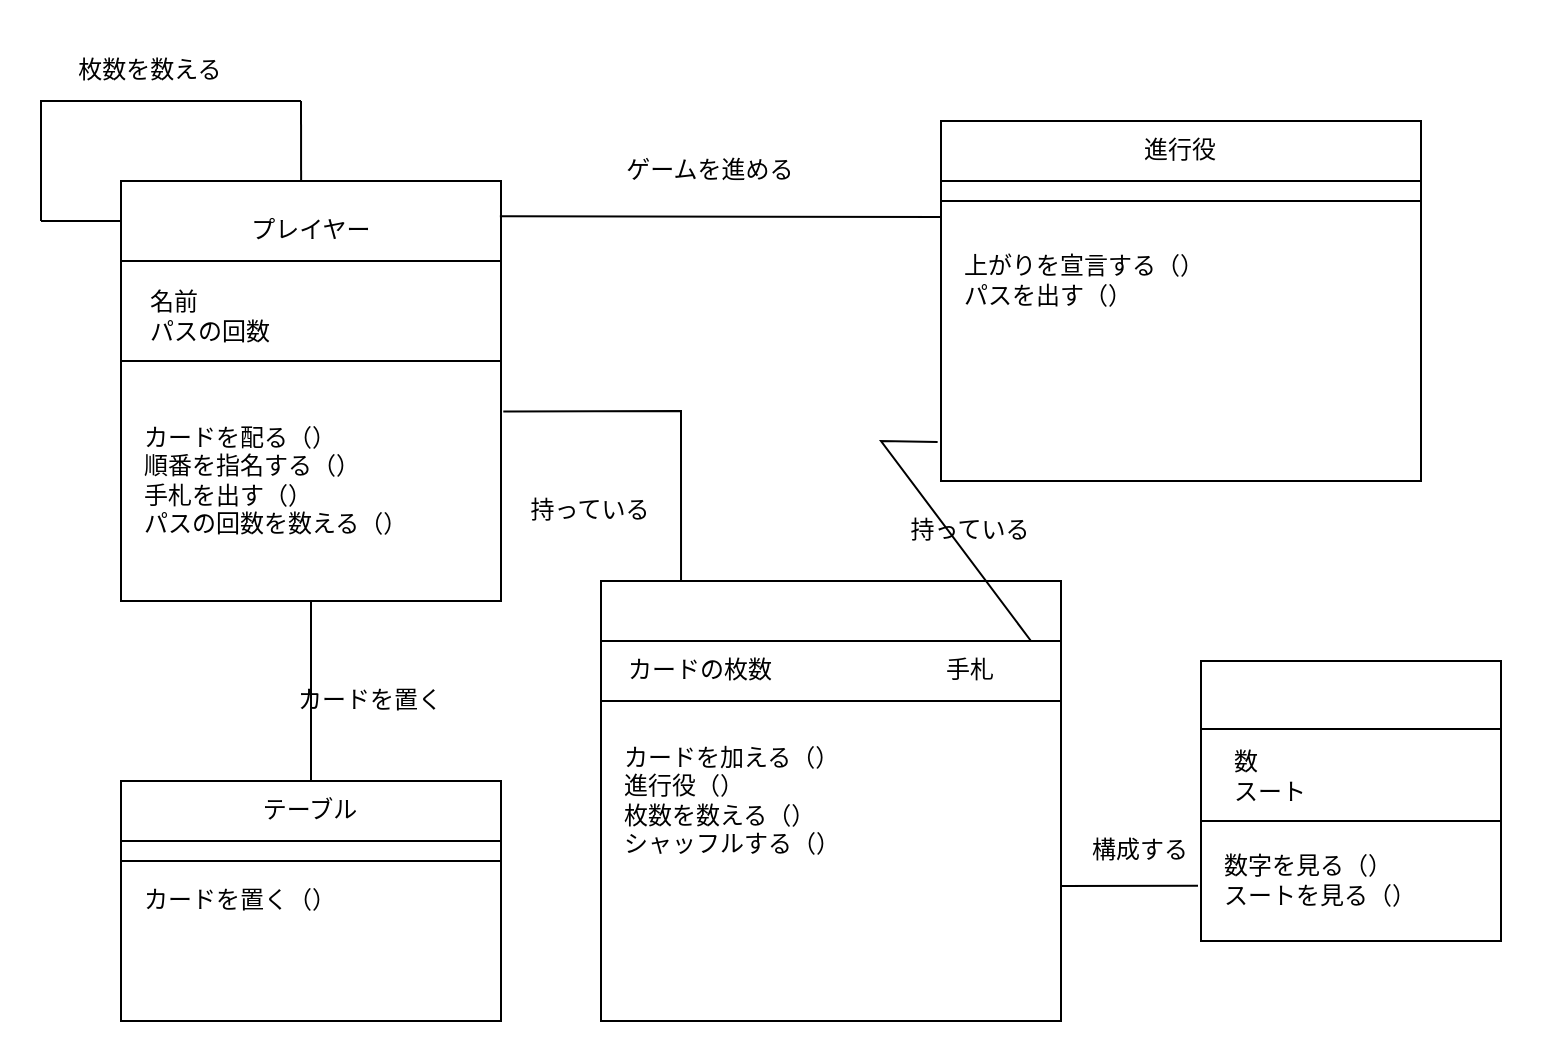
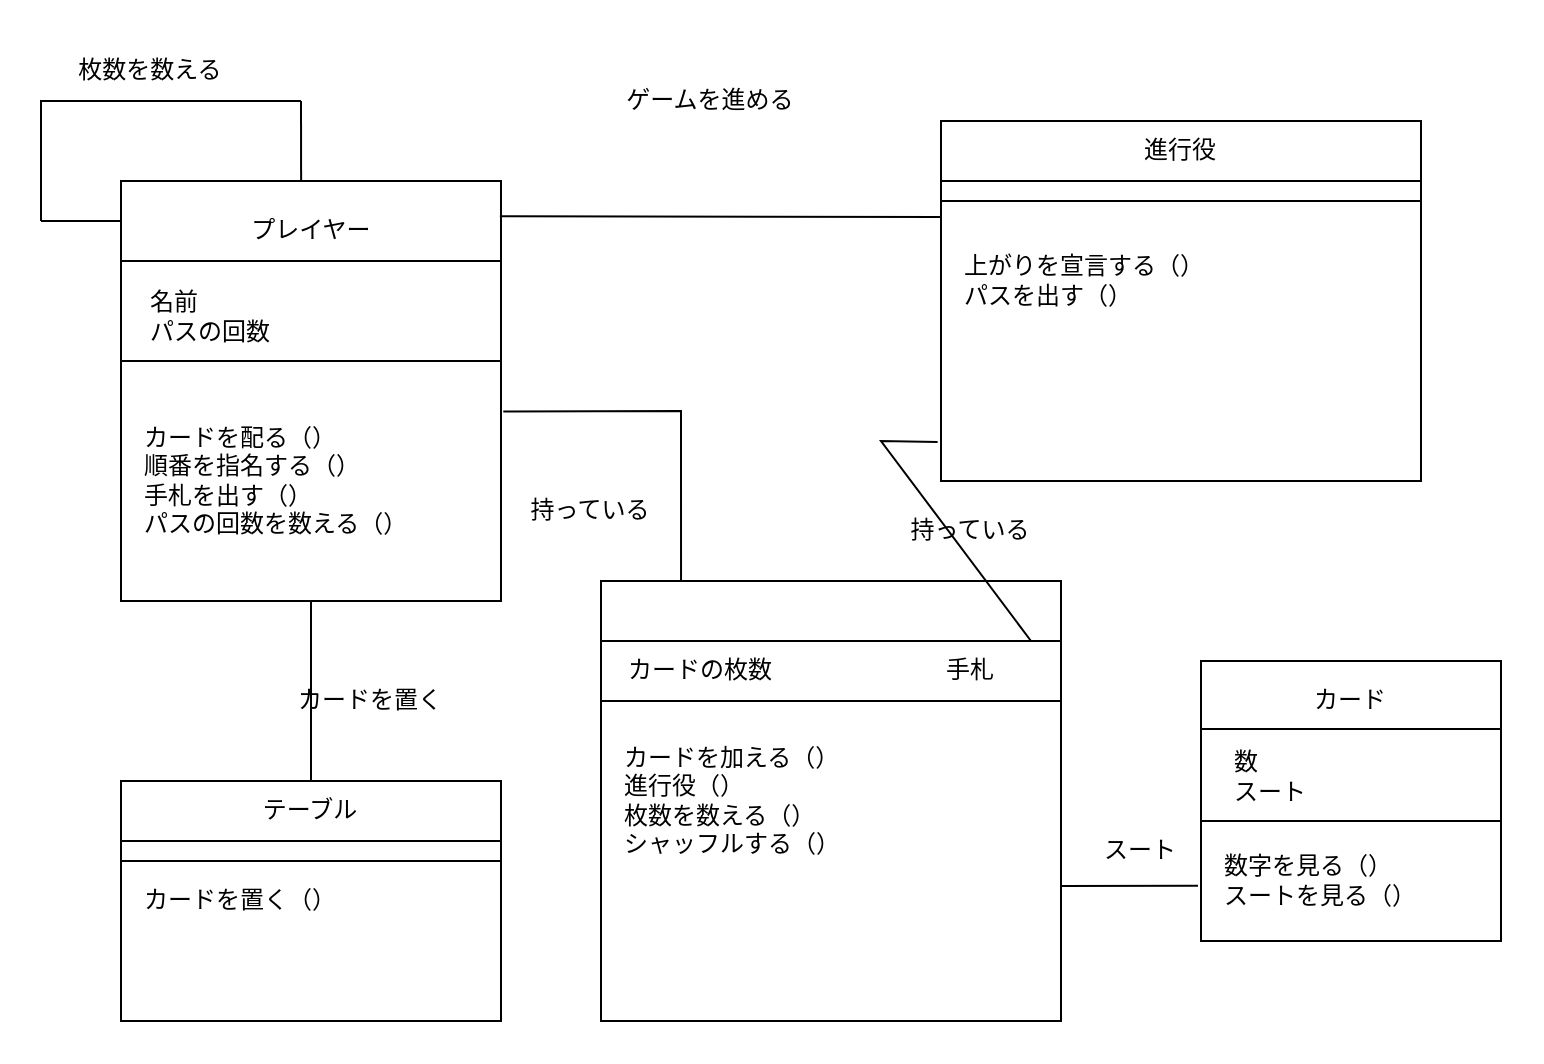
(711, 171) -> (711, 101)
none -> (1351, 701)
(1141, 851) -> (1141, 851)
